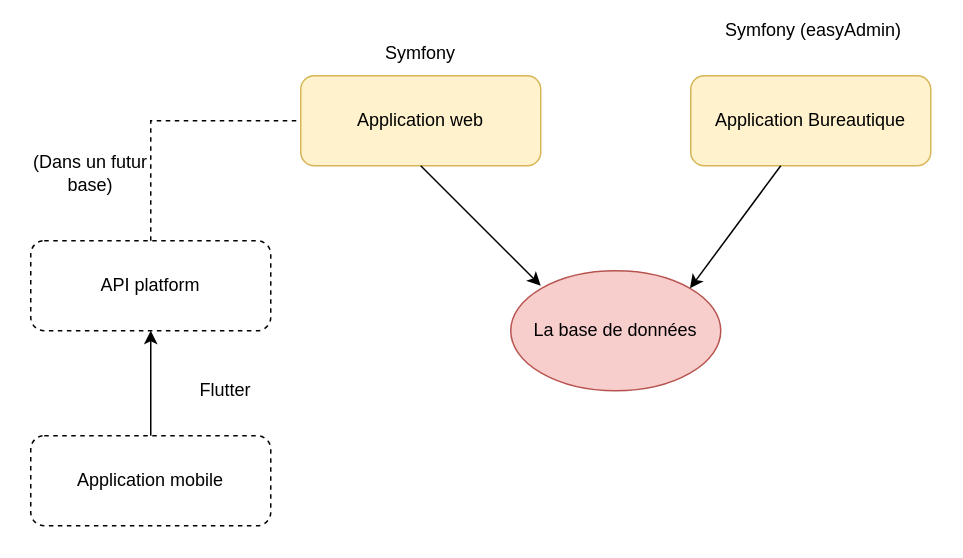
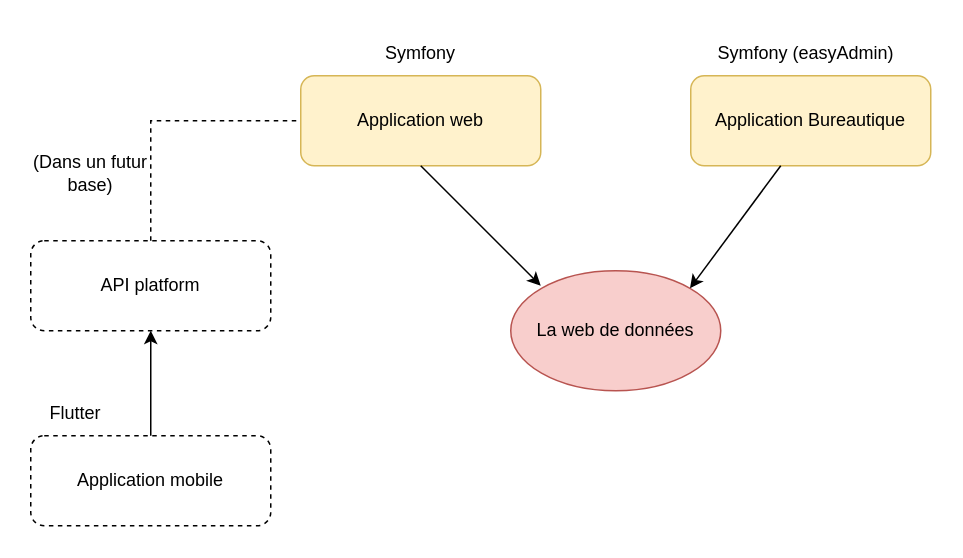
(814, 31) -> (806, 53)
(616, 331) -> (616, 331)
(226, 391) -> (76, 413)
